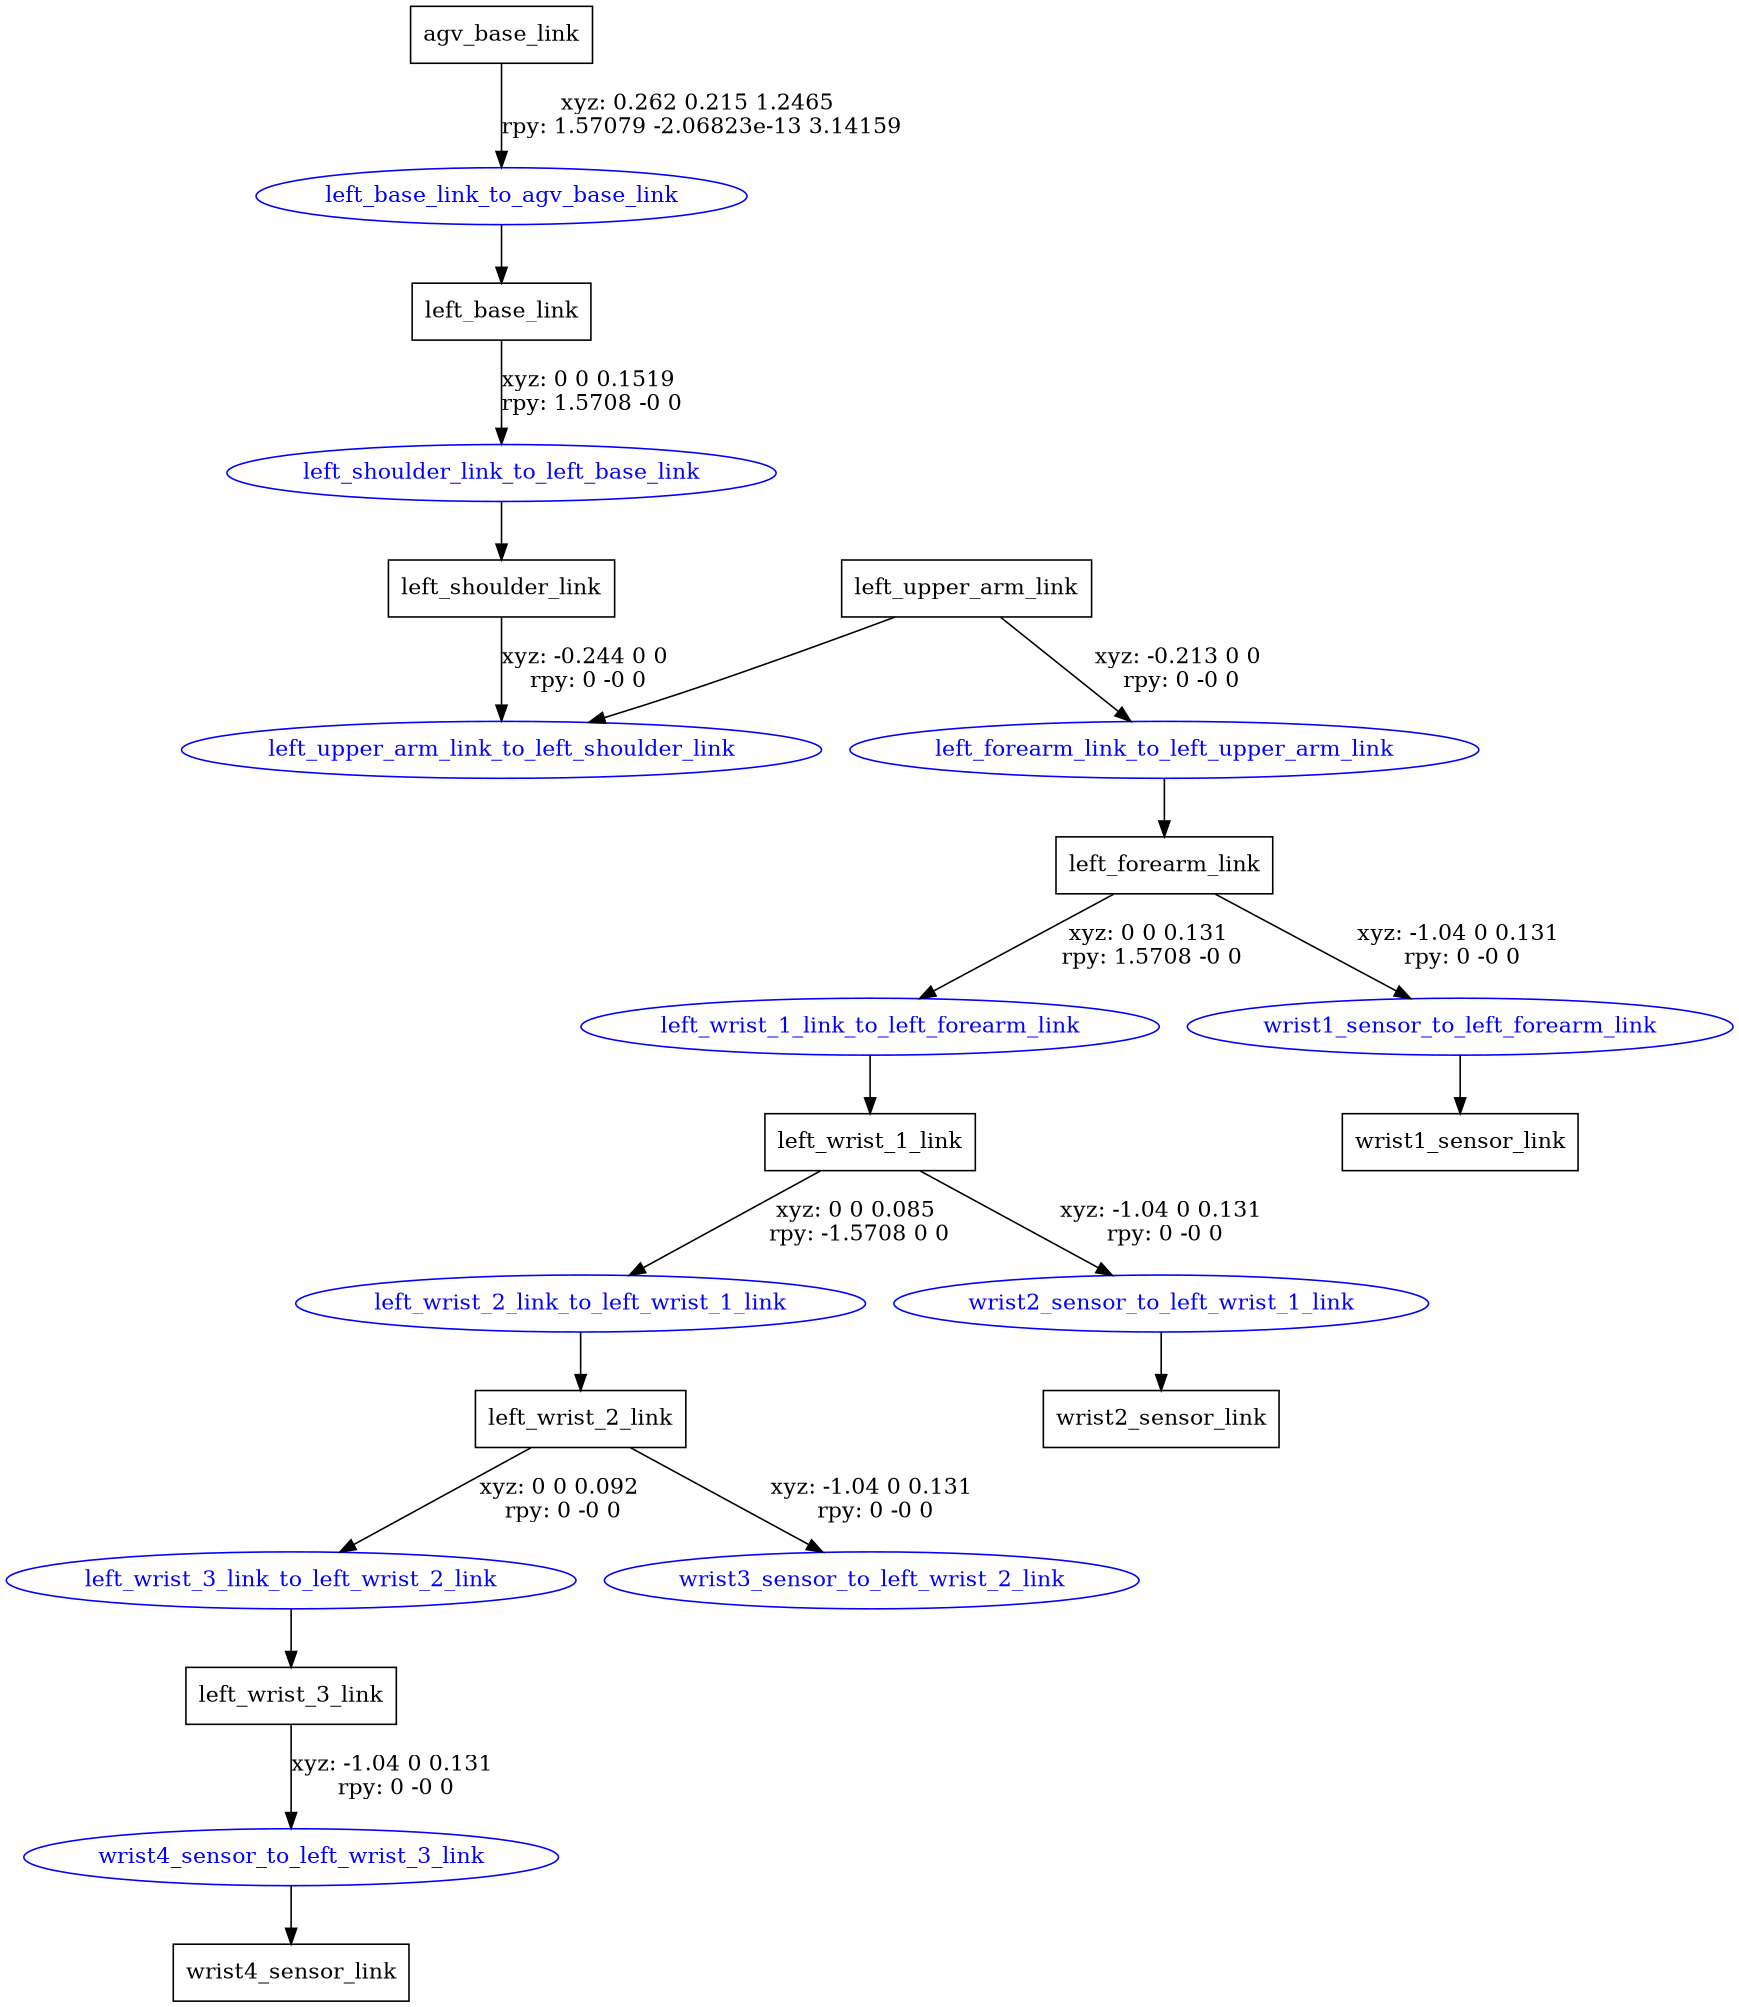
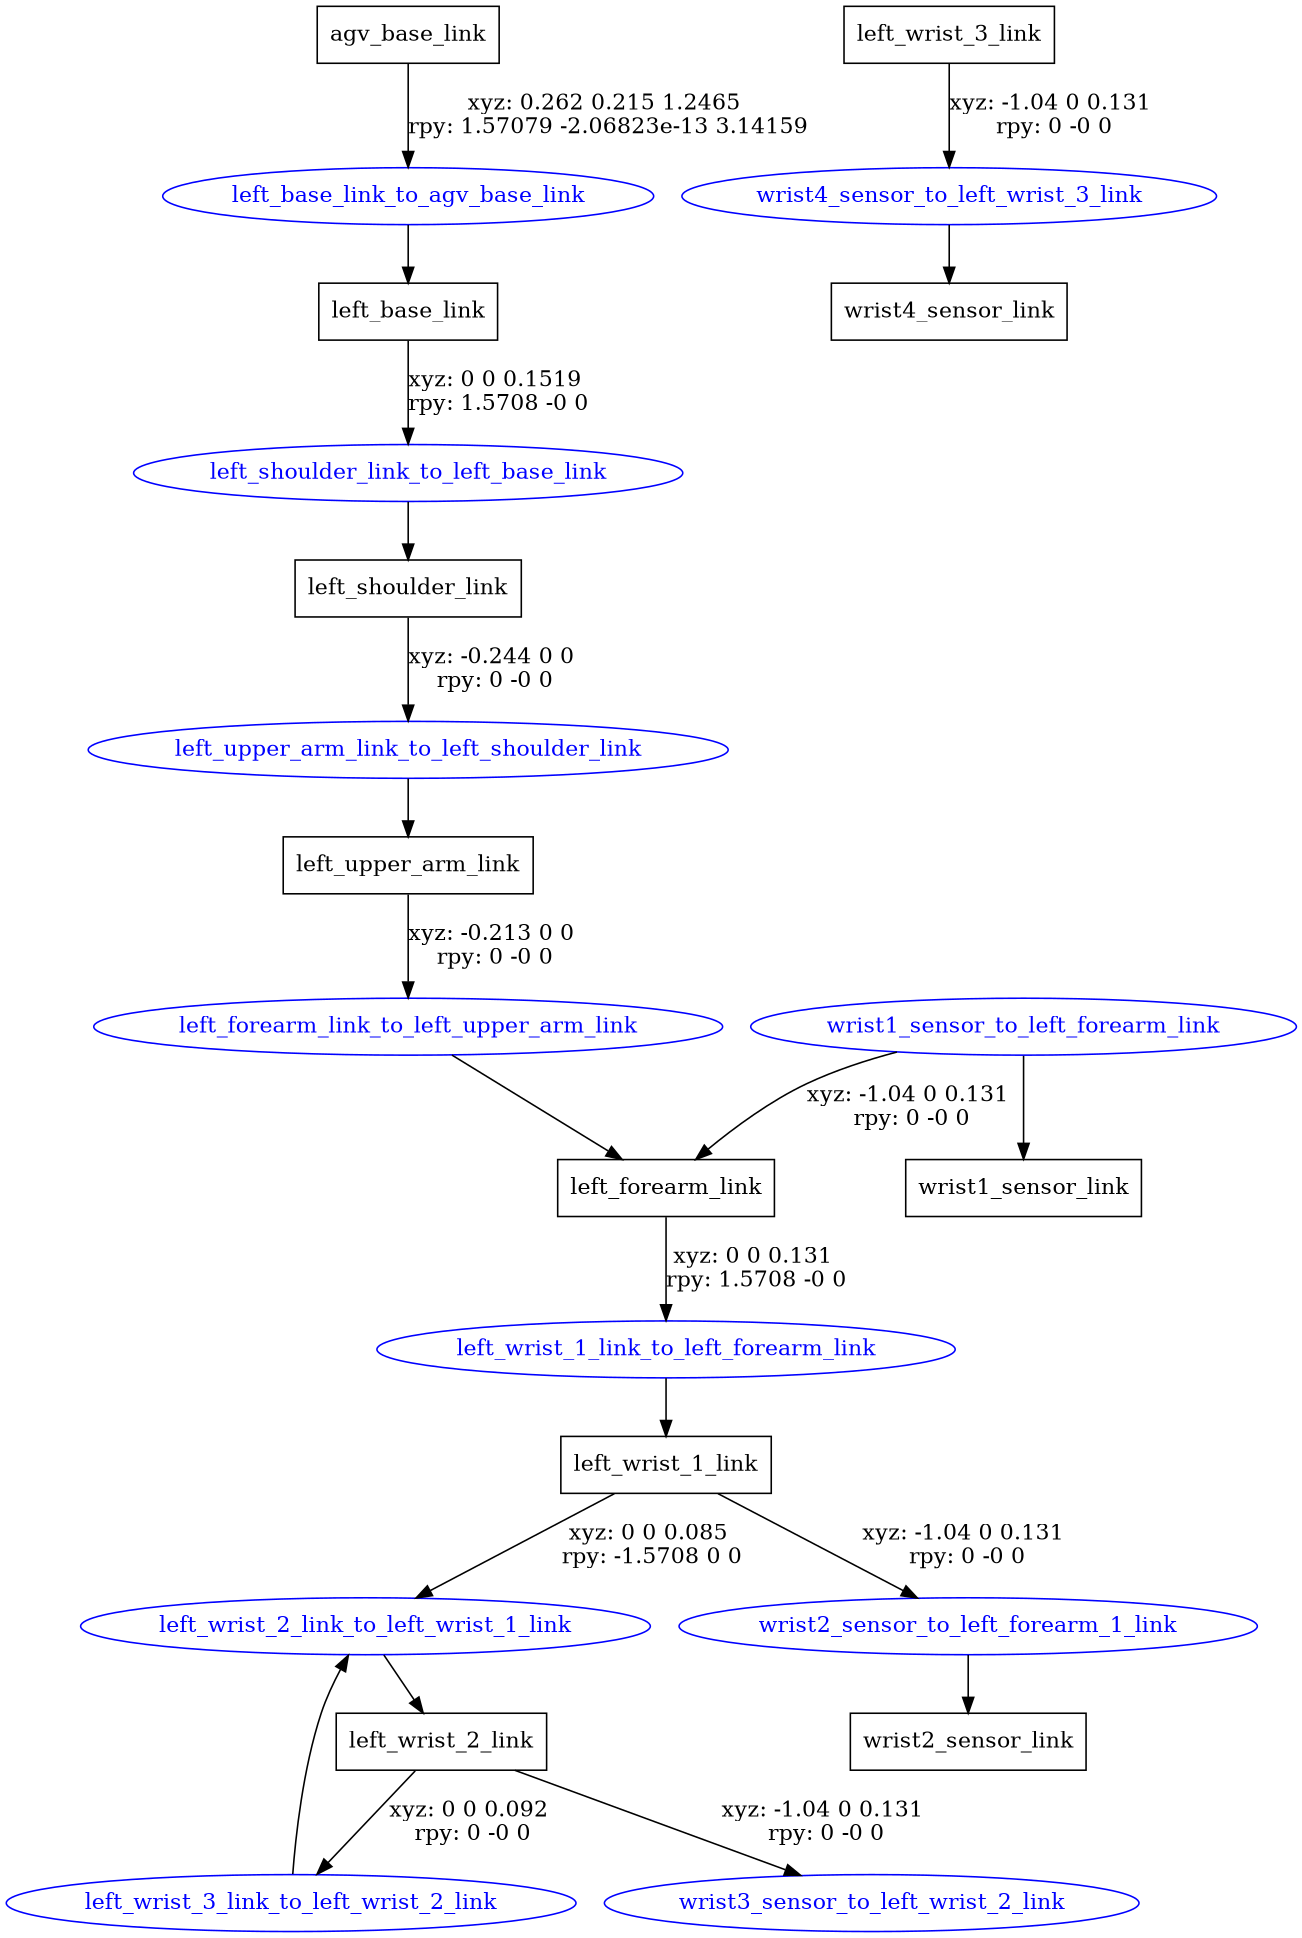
(750, 669) -> (408, 800)
(1306, 943) -> (796, 1089)
(1161, 1304) -> (968, 1626)
(291, 1630) -> (307, 1769)
